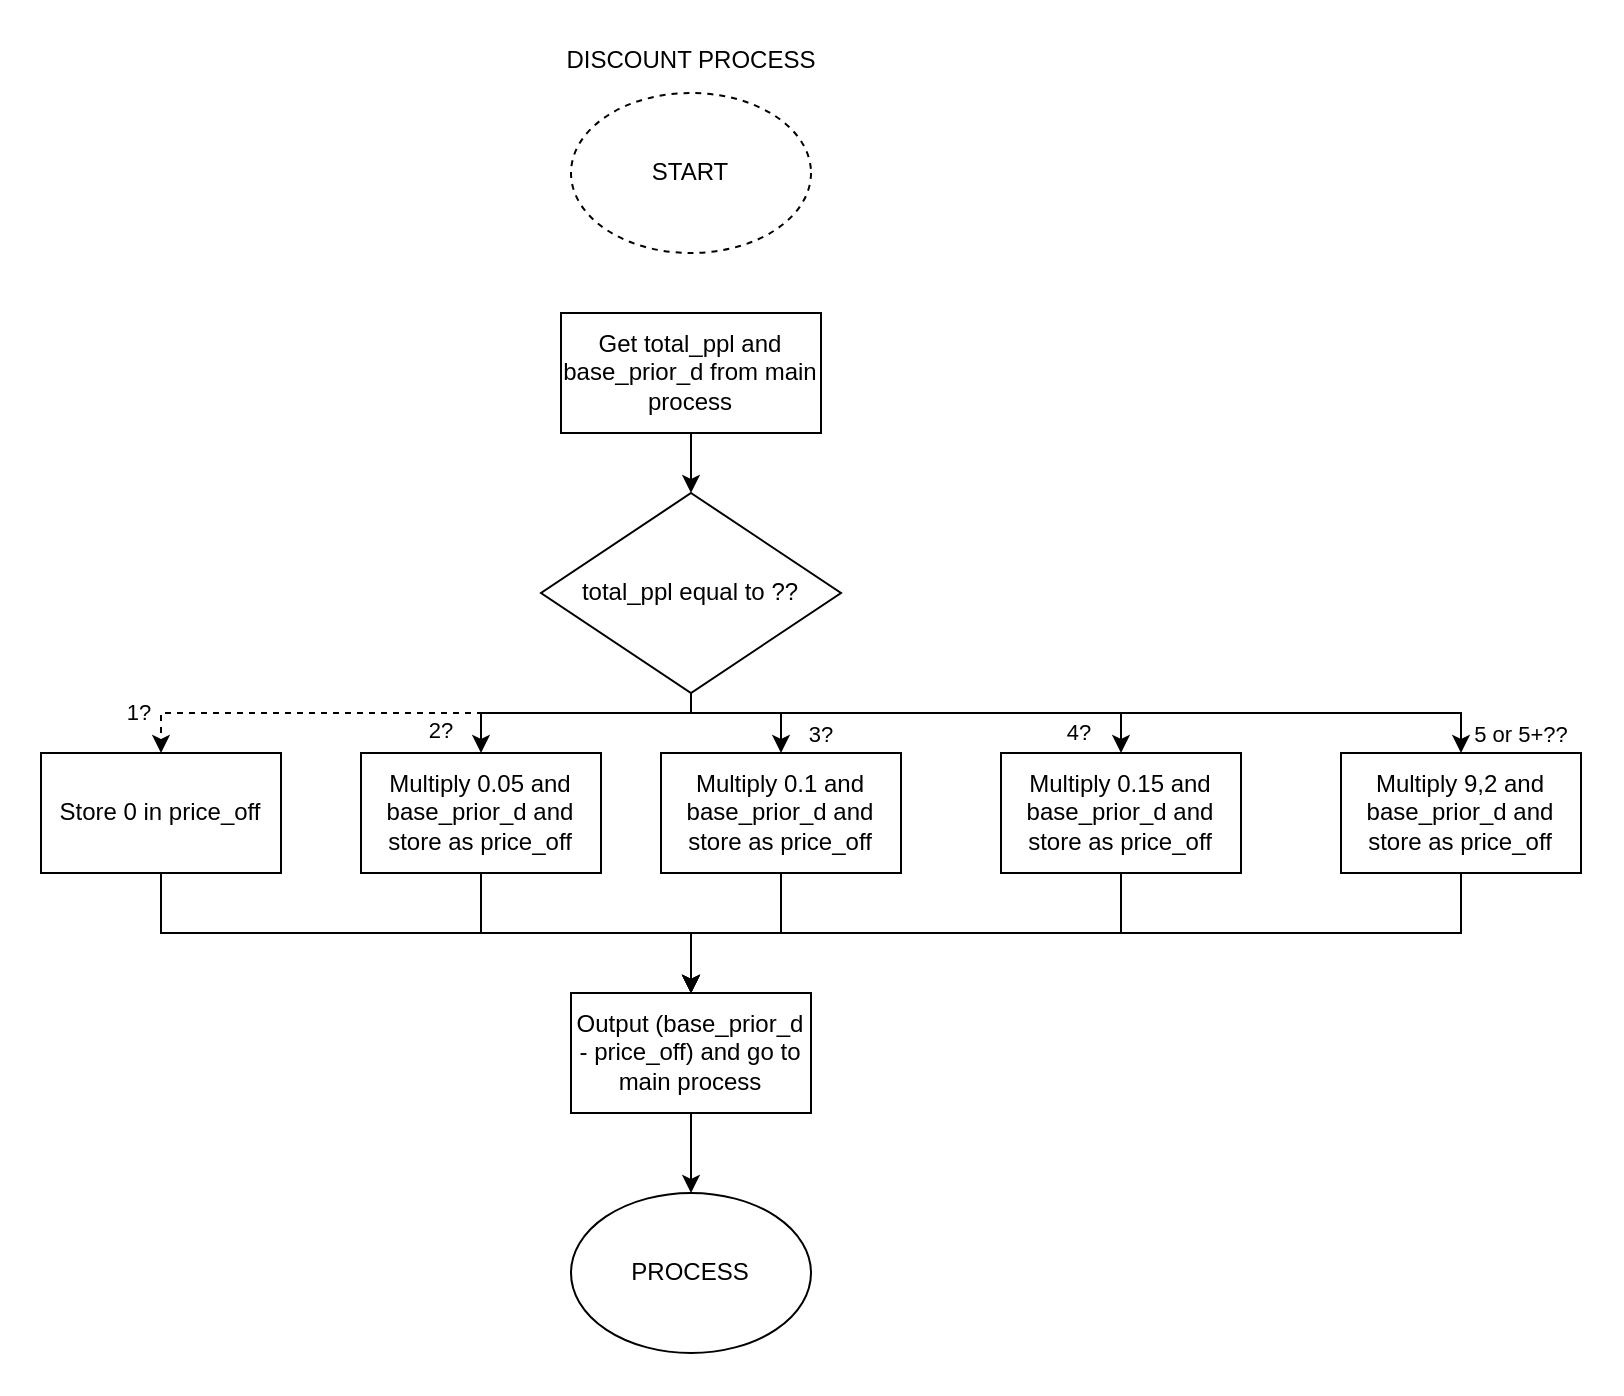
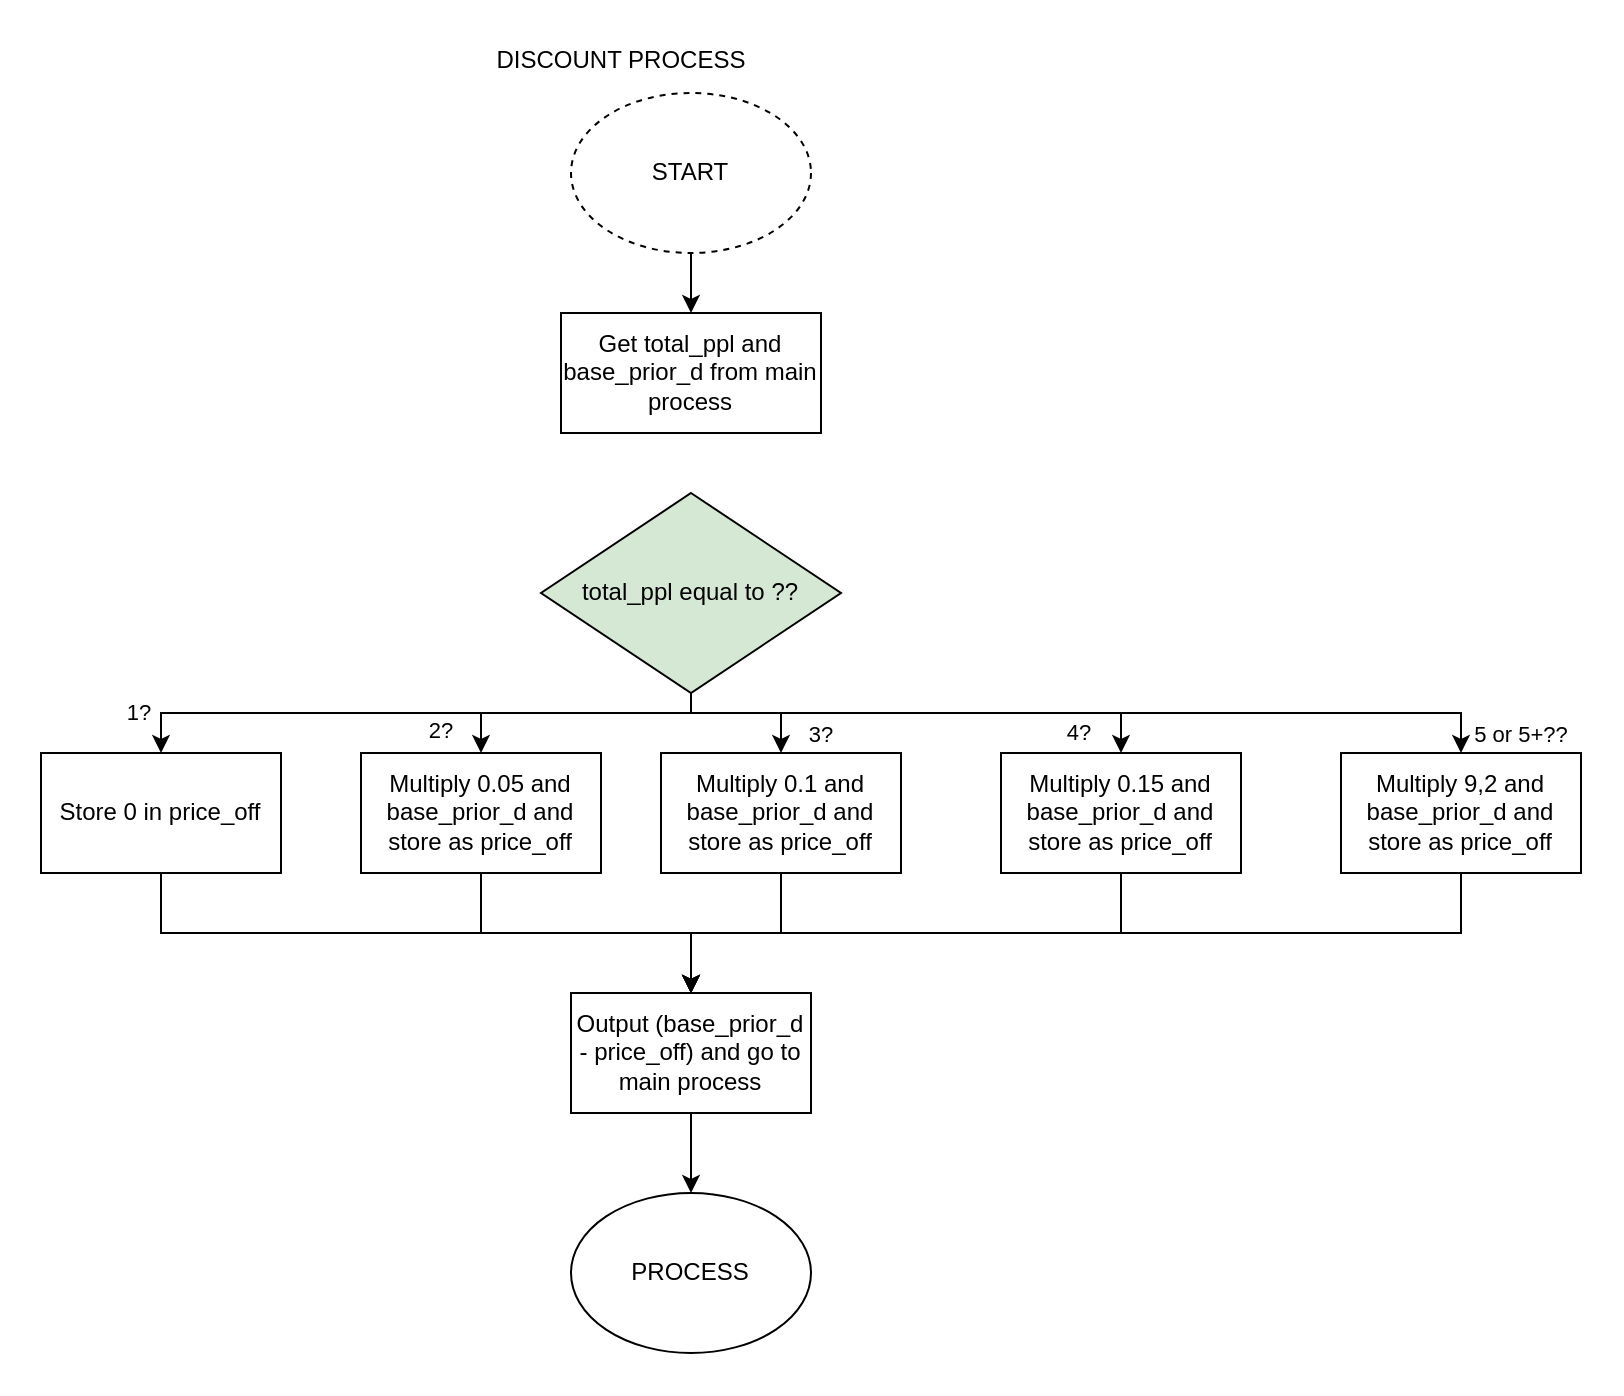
(691, 61) -> (621, 61)
none -> (691, 290)
(691, 470) -> none
(691, 593) -> (691, 593)
(306, 713) -> (306, 713)
